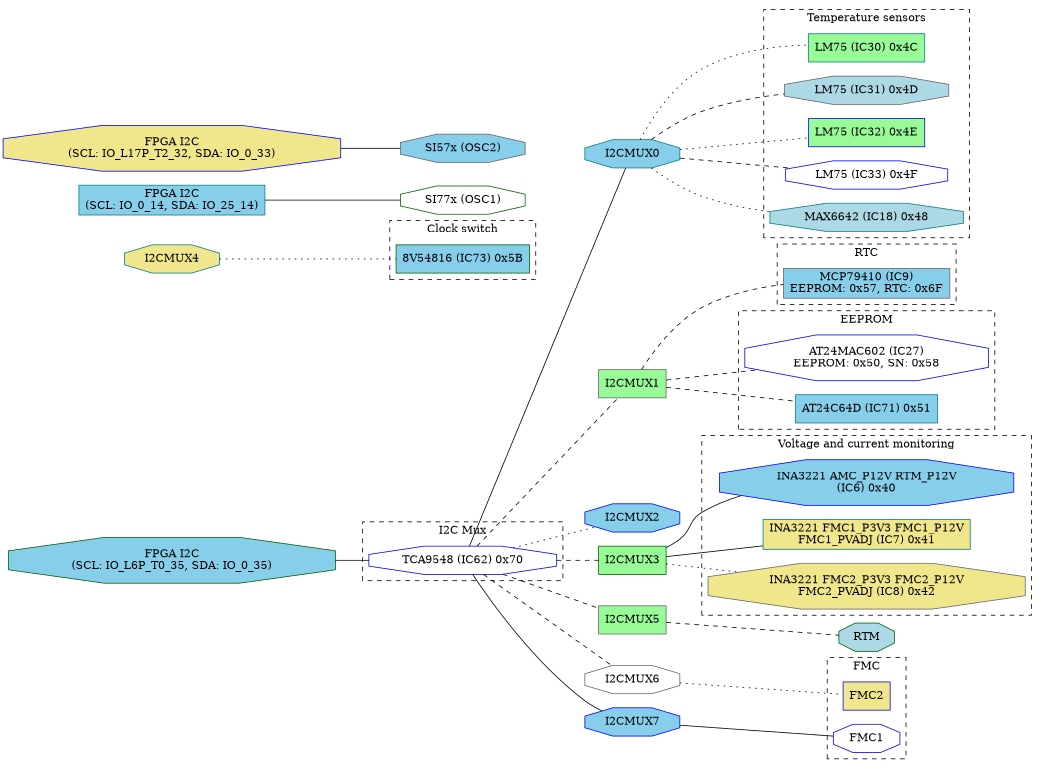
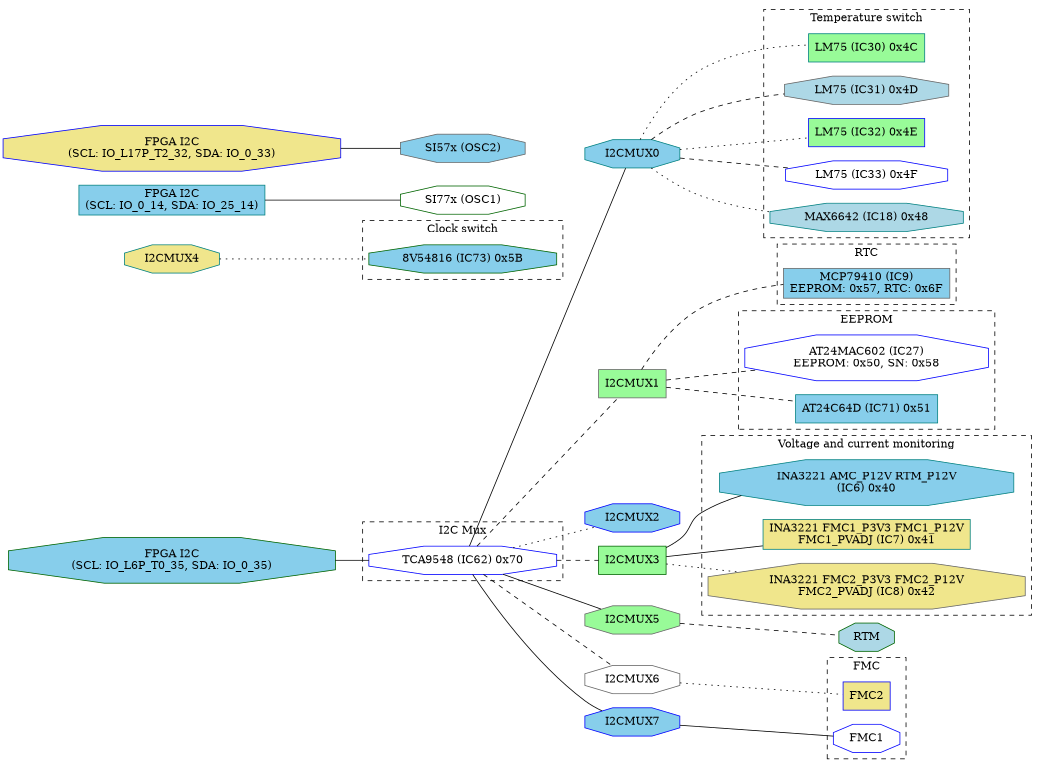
(867, 18) -> (867, 18)
(463, 259) -> (463, 259)
(867, 483) -> (867, 483)
(551, 591) -> (552, 592)
(632, 620) -> (632, 620)
